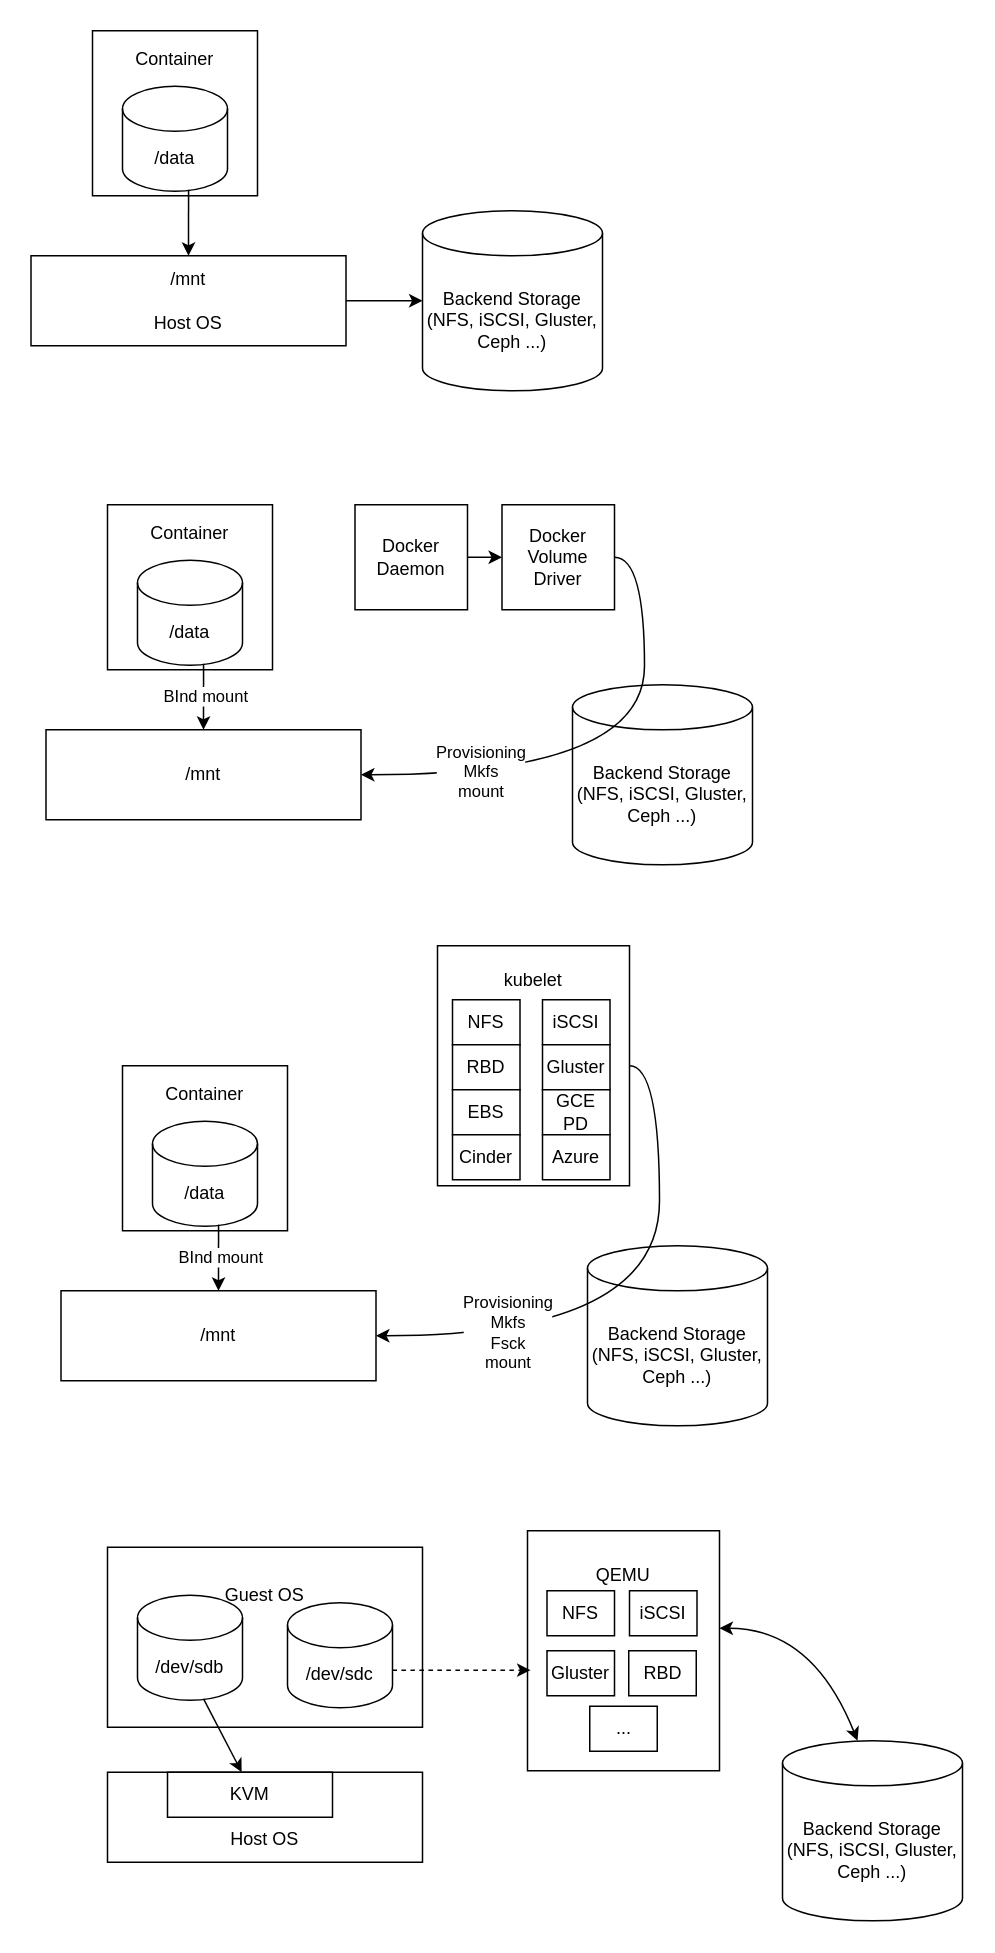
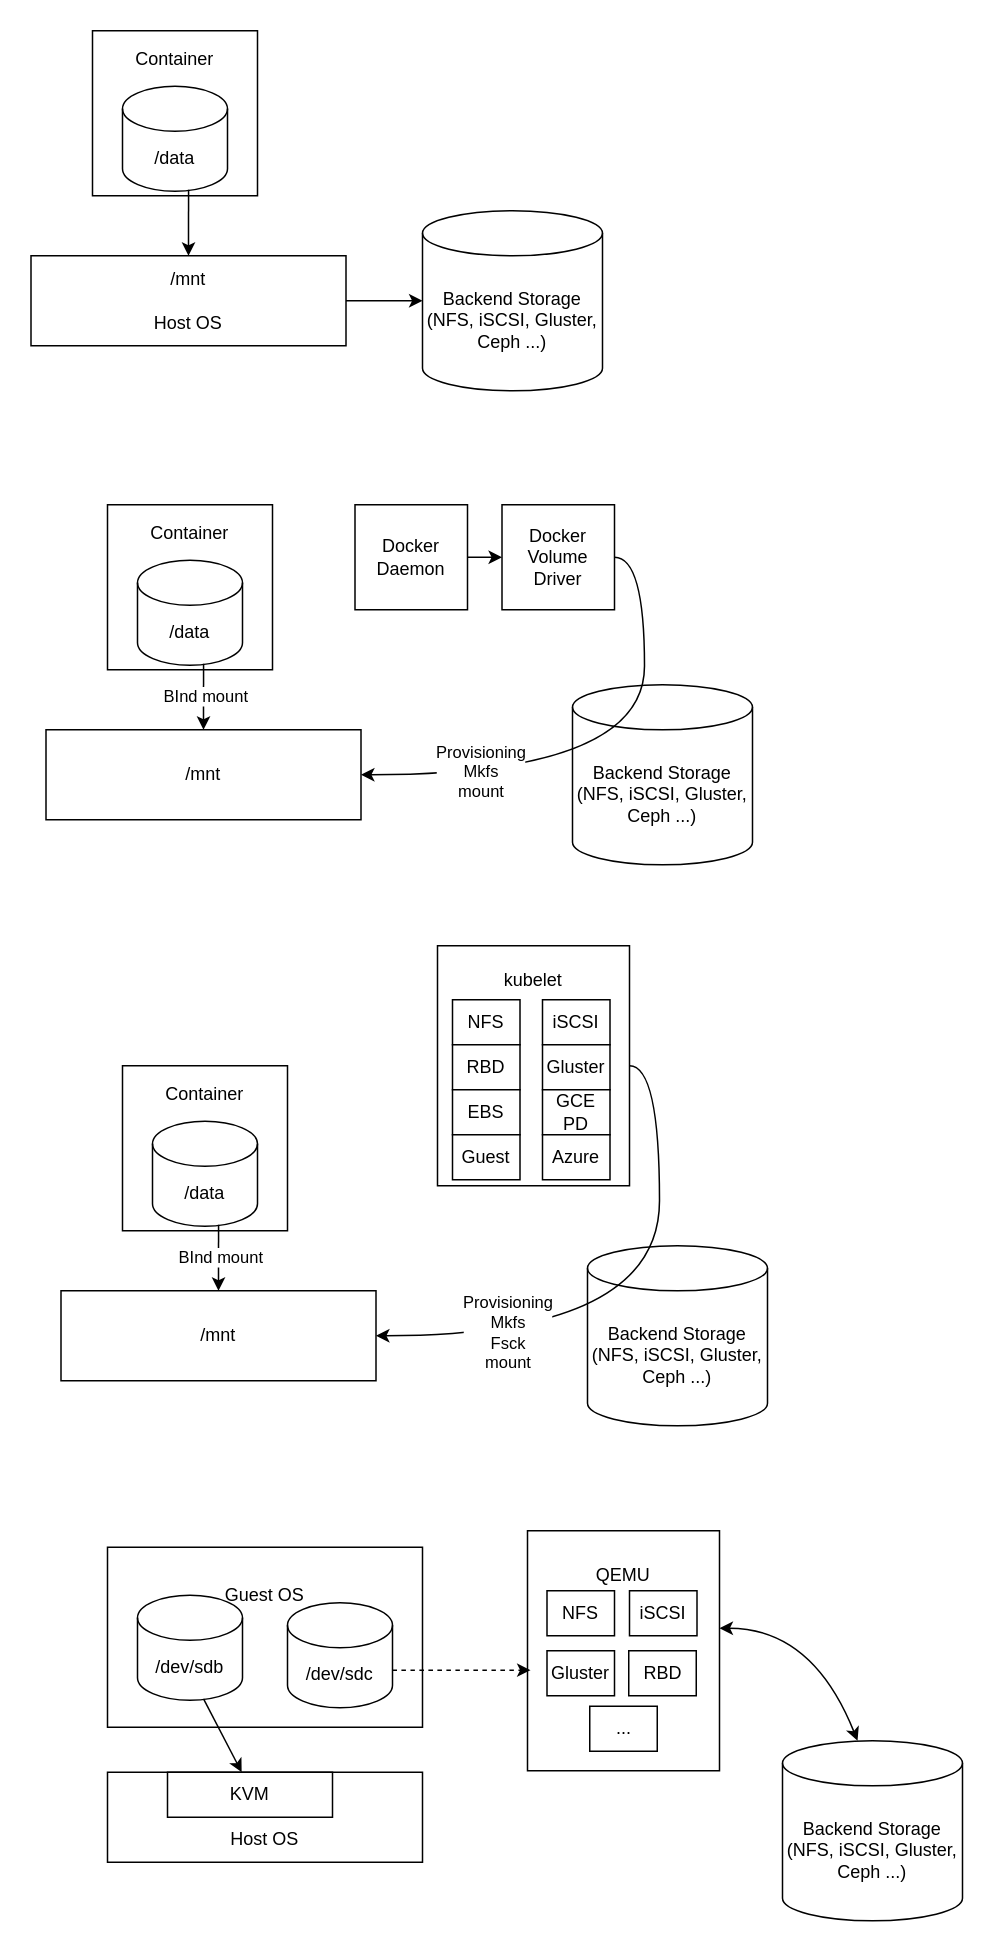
(486, 1157) -> (486, 1157)
